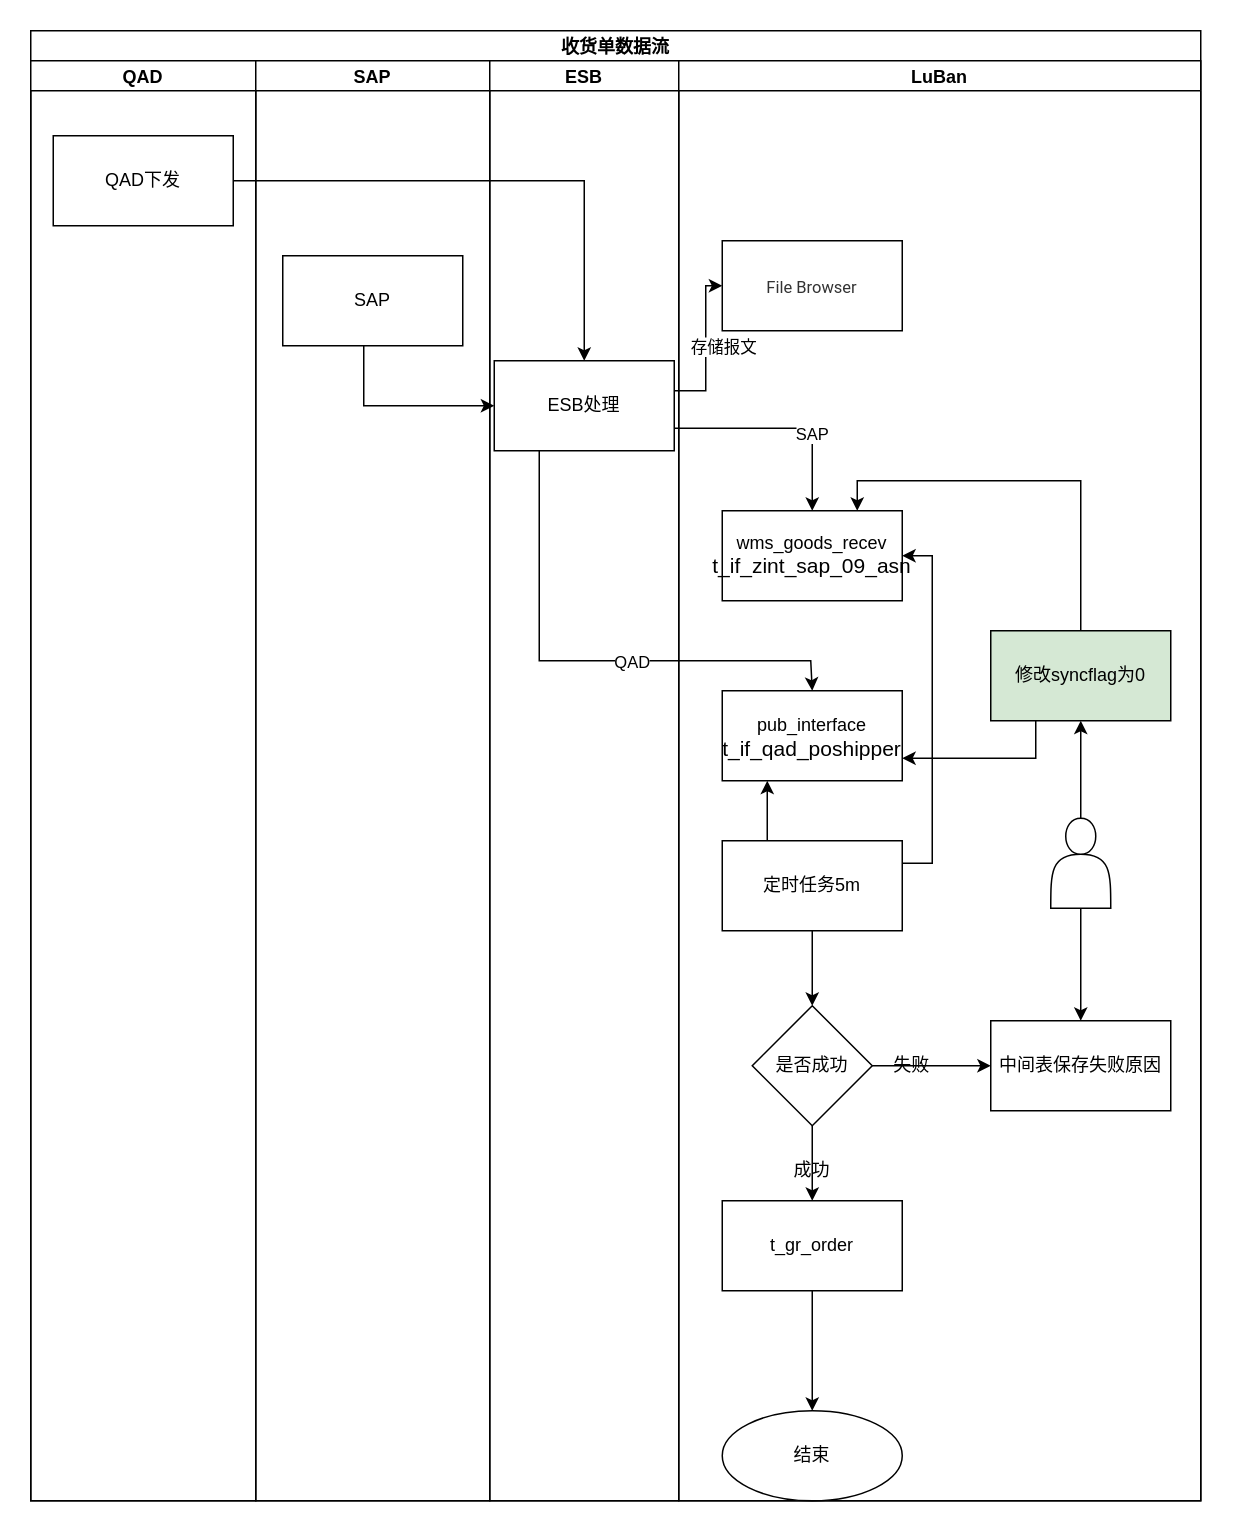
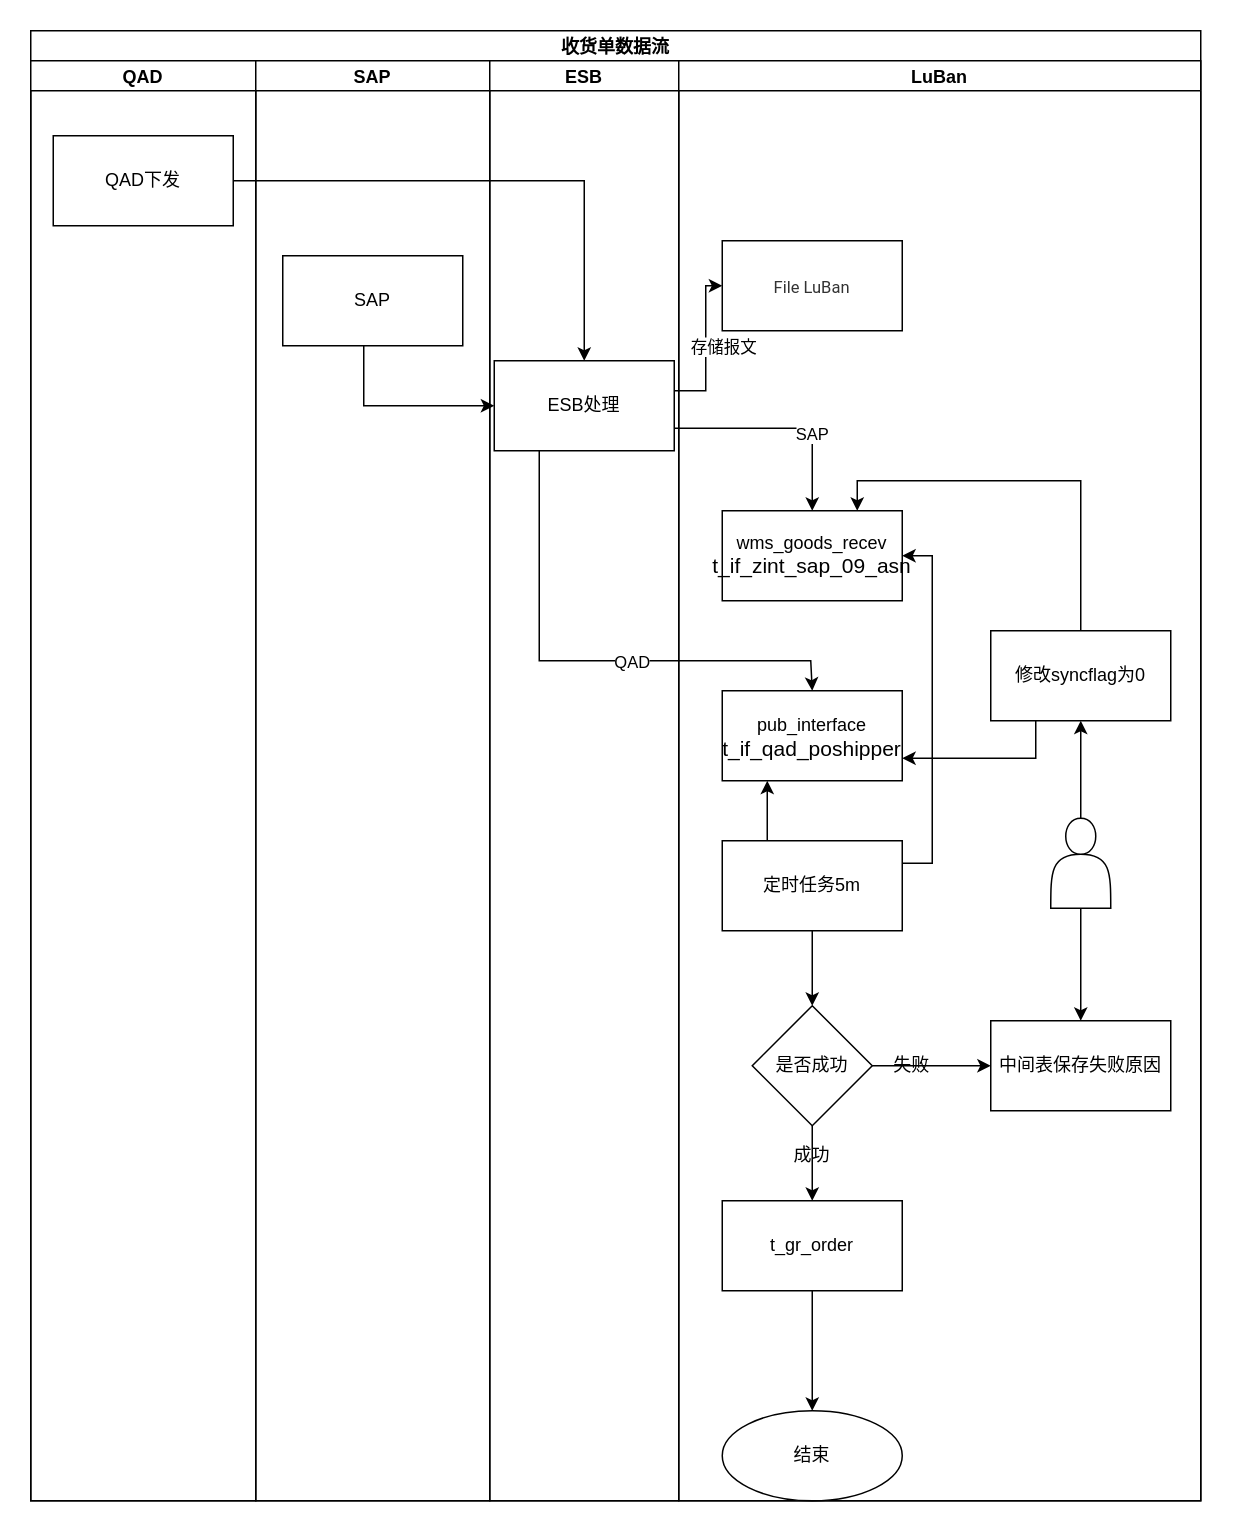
(812, 286) -> (812, 286)
(1081, 676) -> (1081, 676)
(812, 1171) -> (812, 1156)
